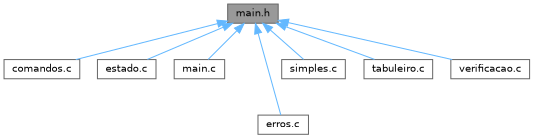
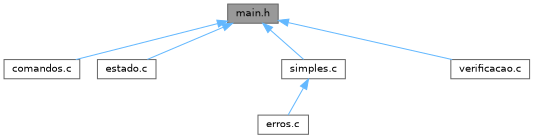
(199, 69) -> none
(398, 69) -> none
(269, 74) -> (296, 102)
